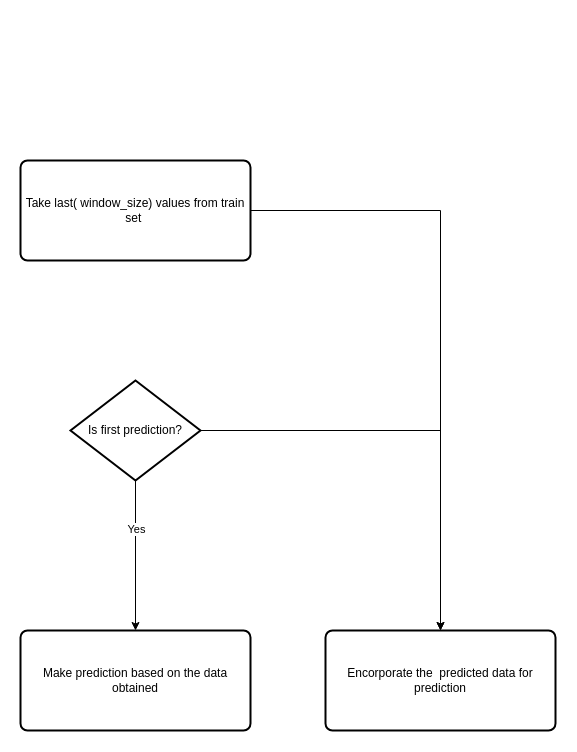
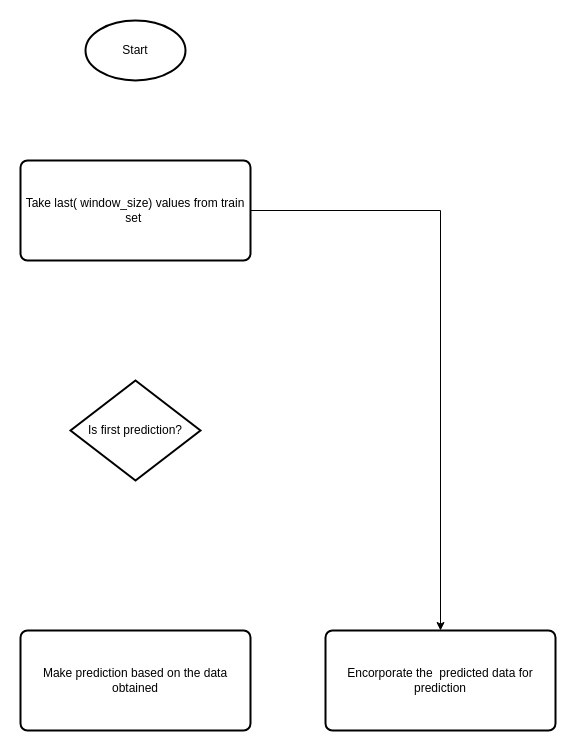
none -> (136, 51)
(320, 431) -> none
(136, 552) -> none
